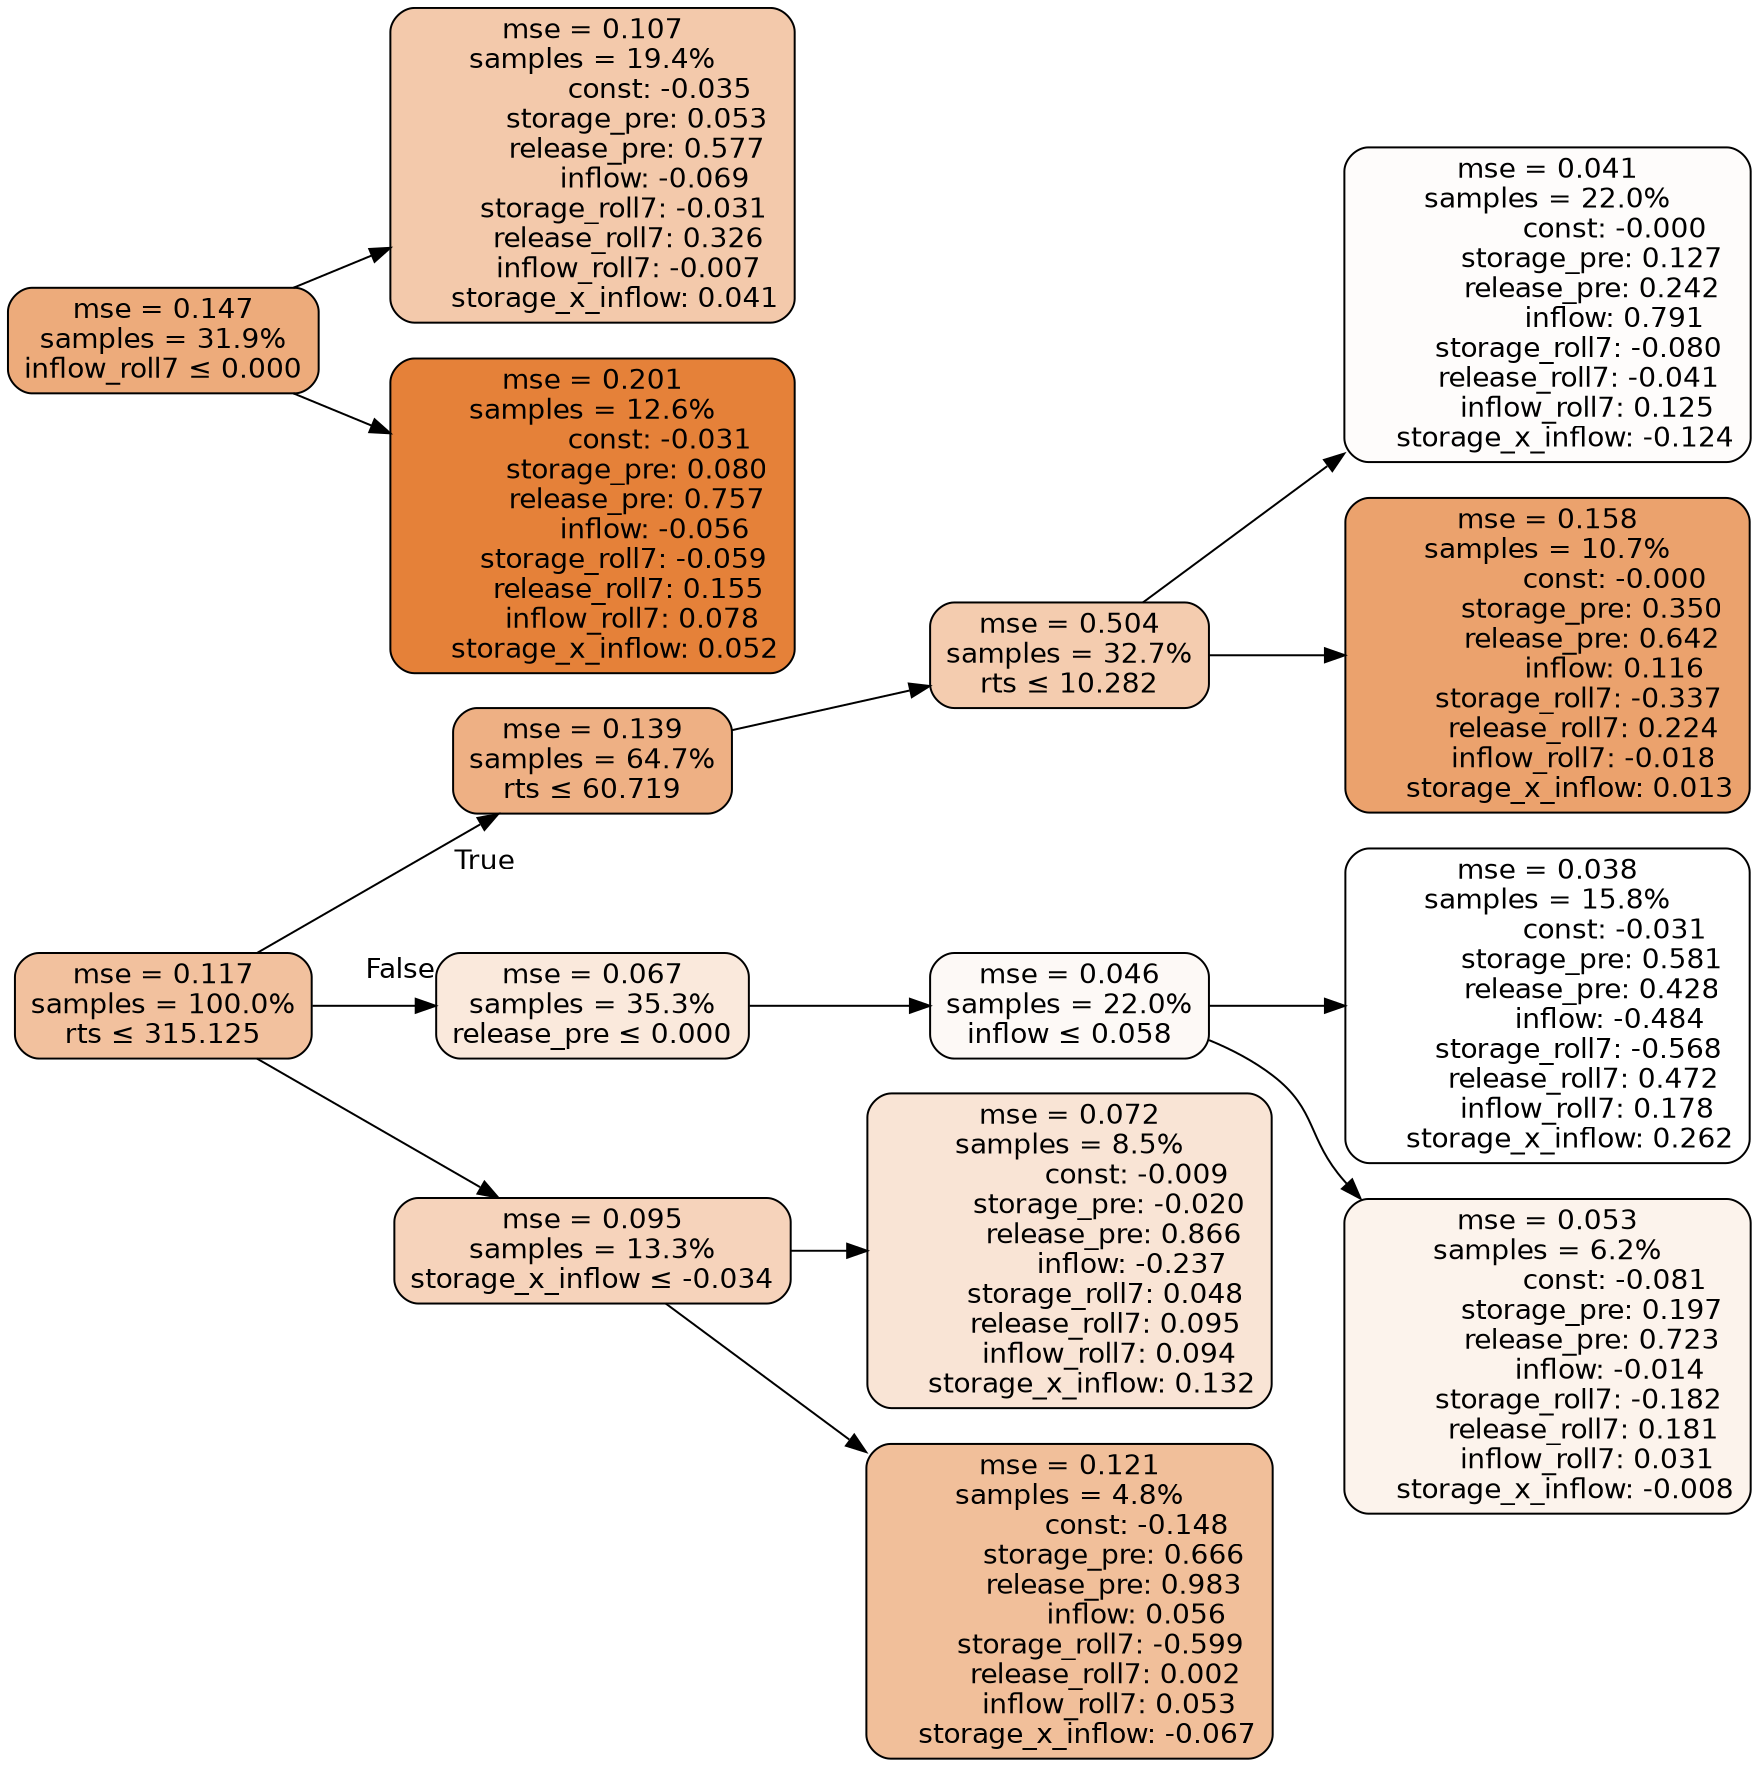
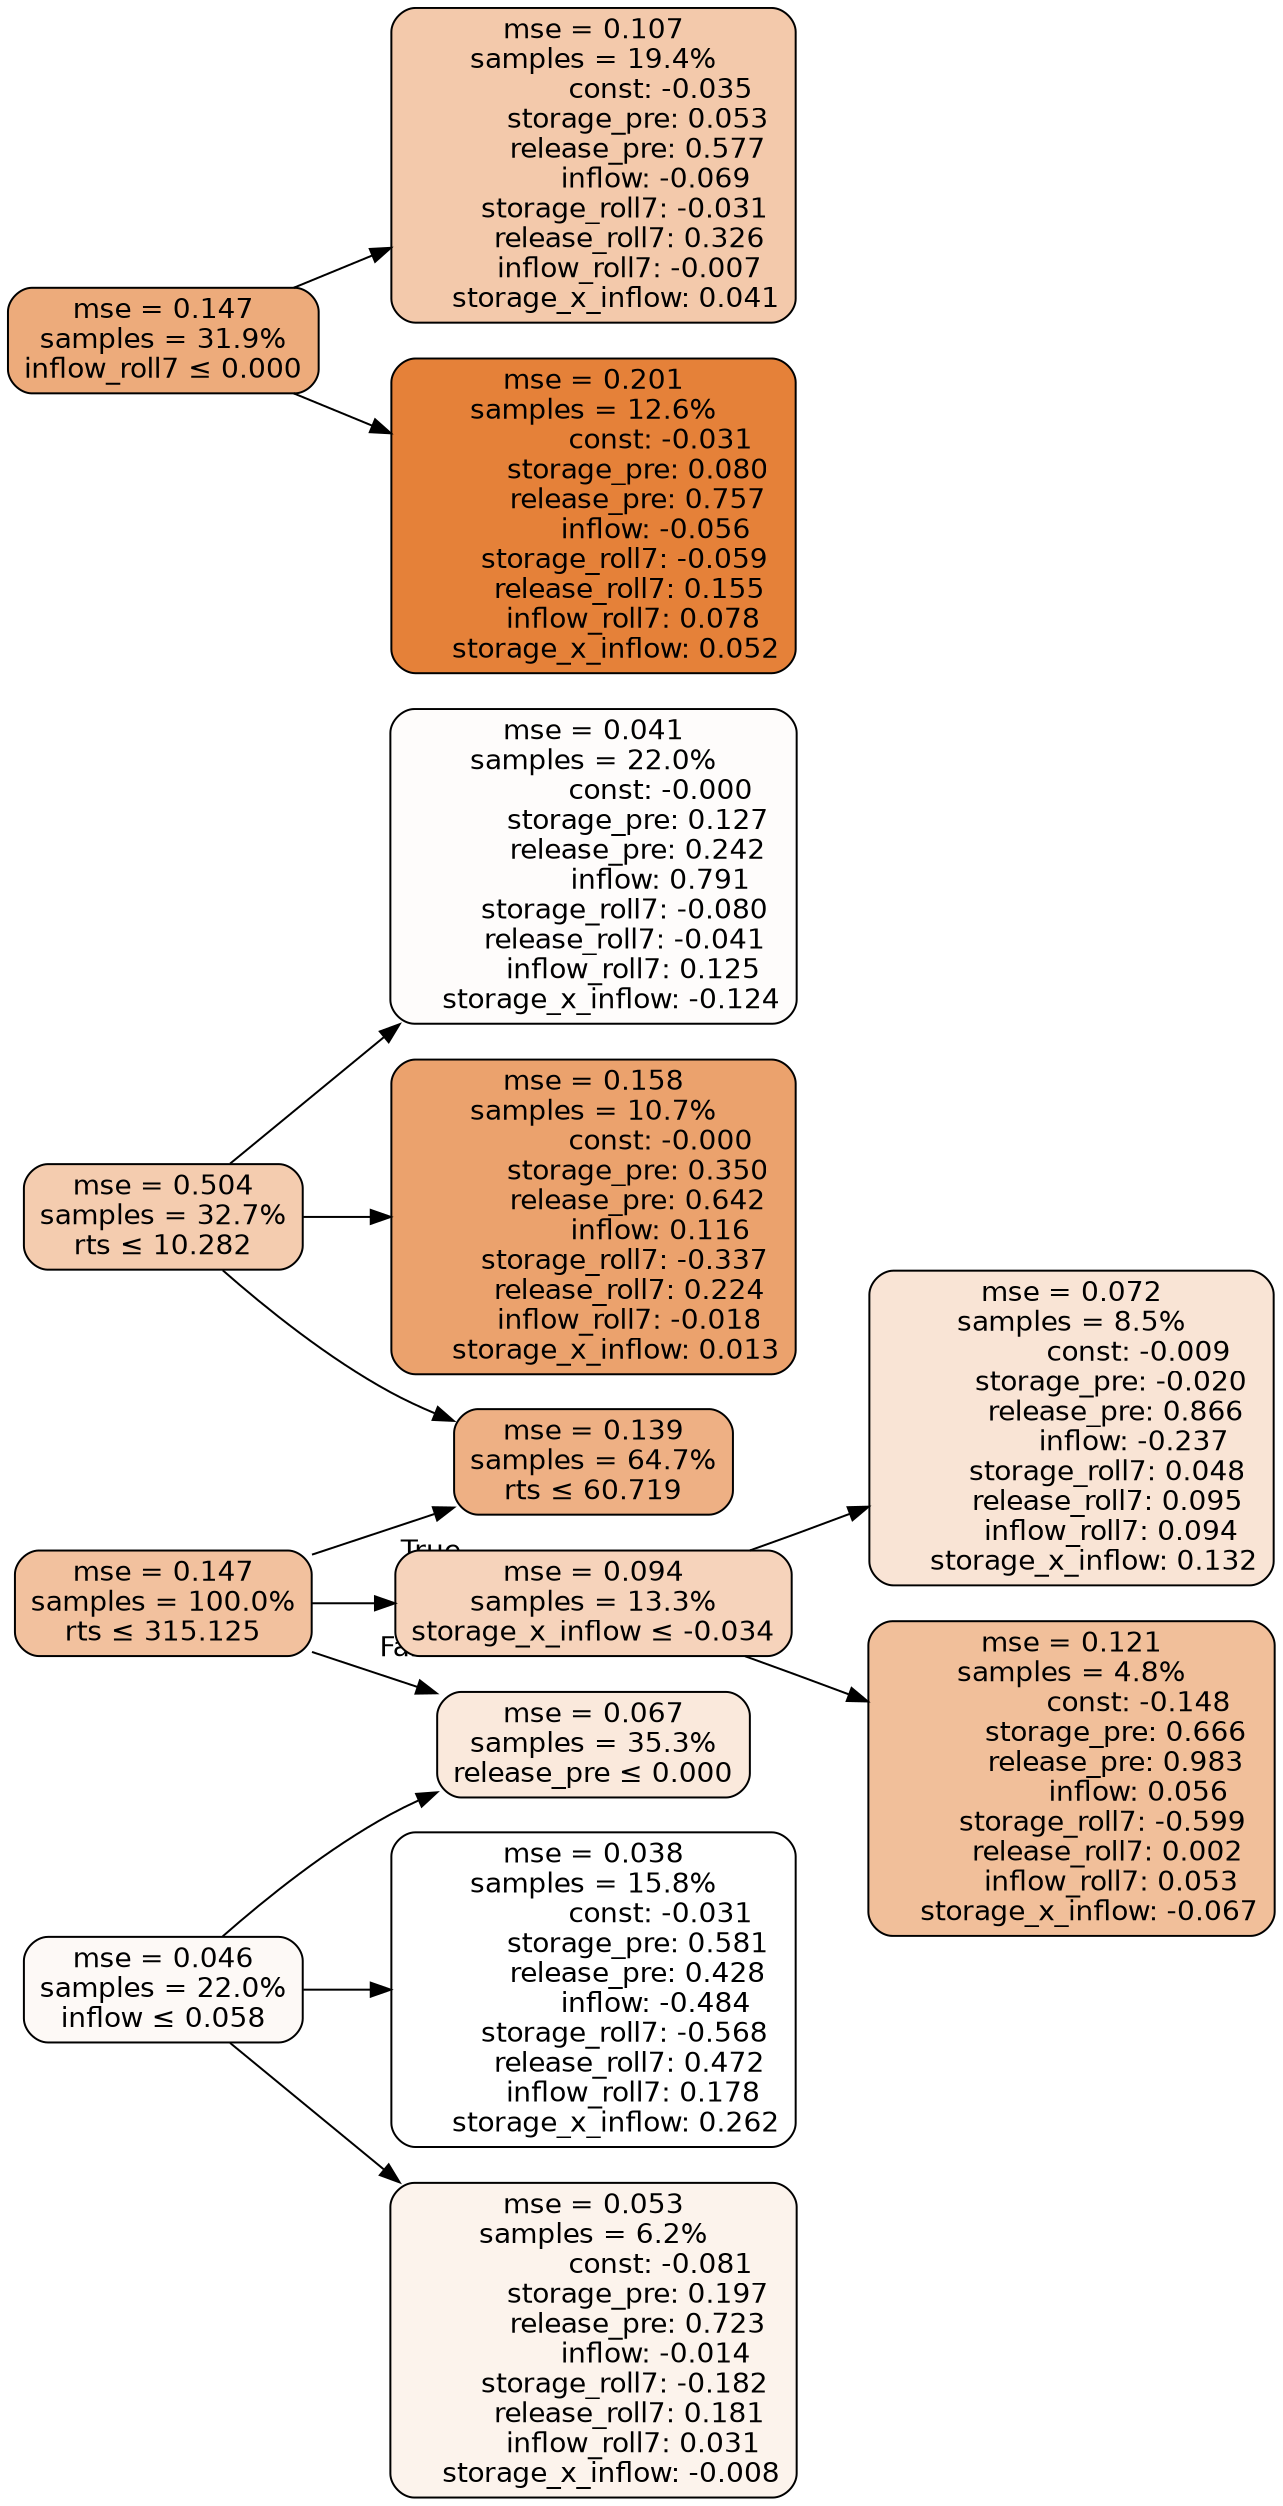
(821, 710) -> (323, 1350)
(163, 1006) -> (163, 1603)
(830, 1006) -> (316, 1862)
(593, 1251) -> (594, 1603)
